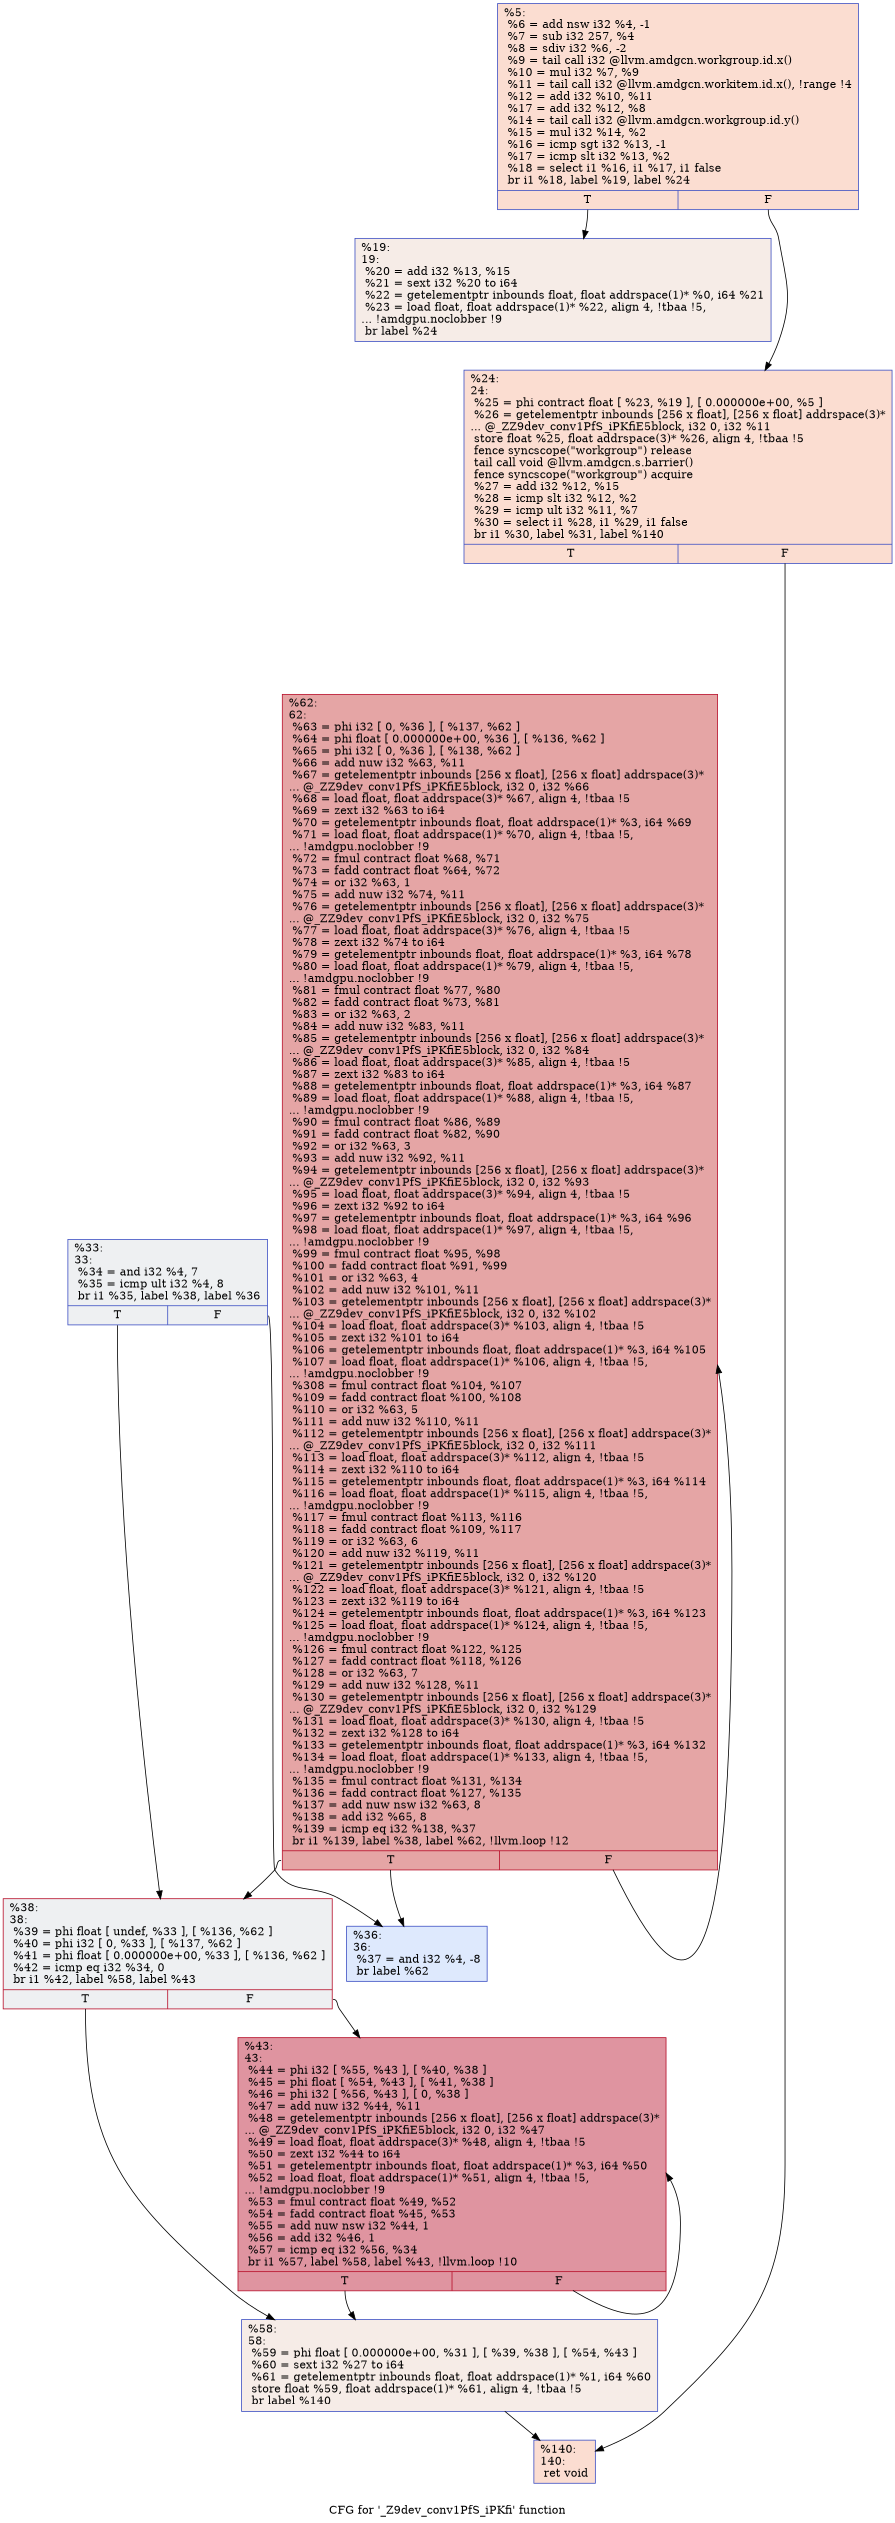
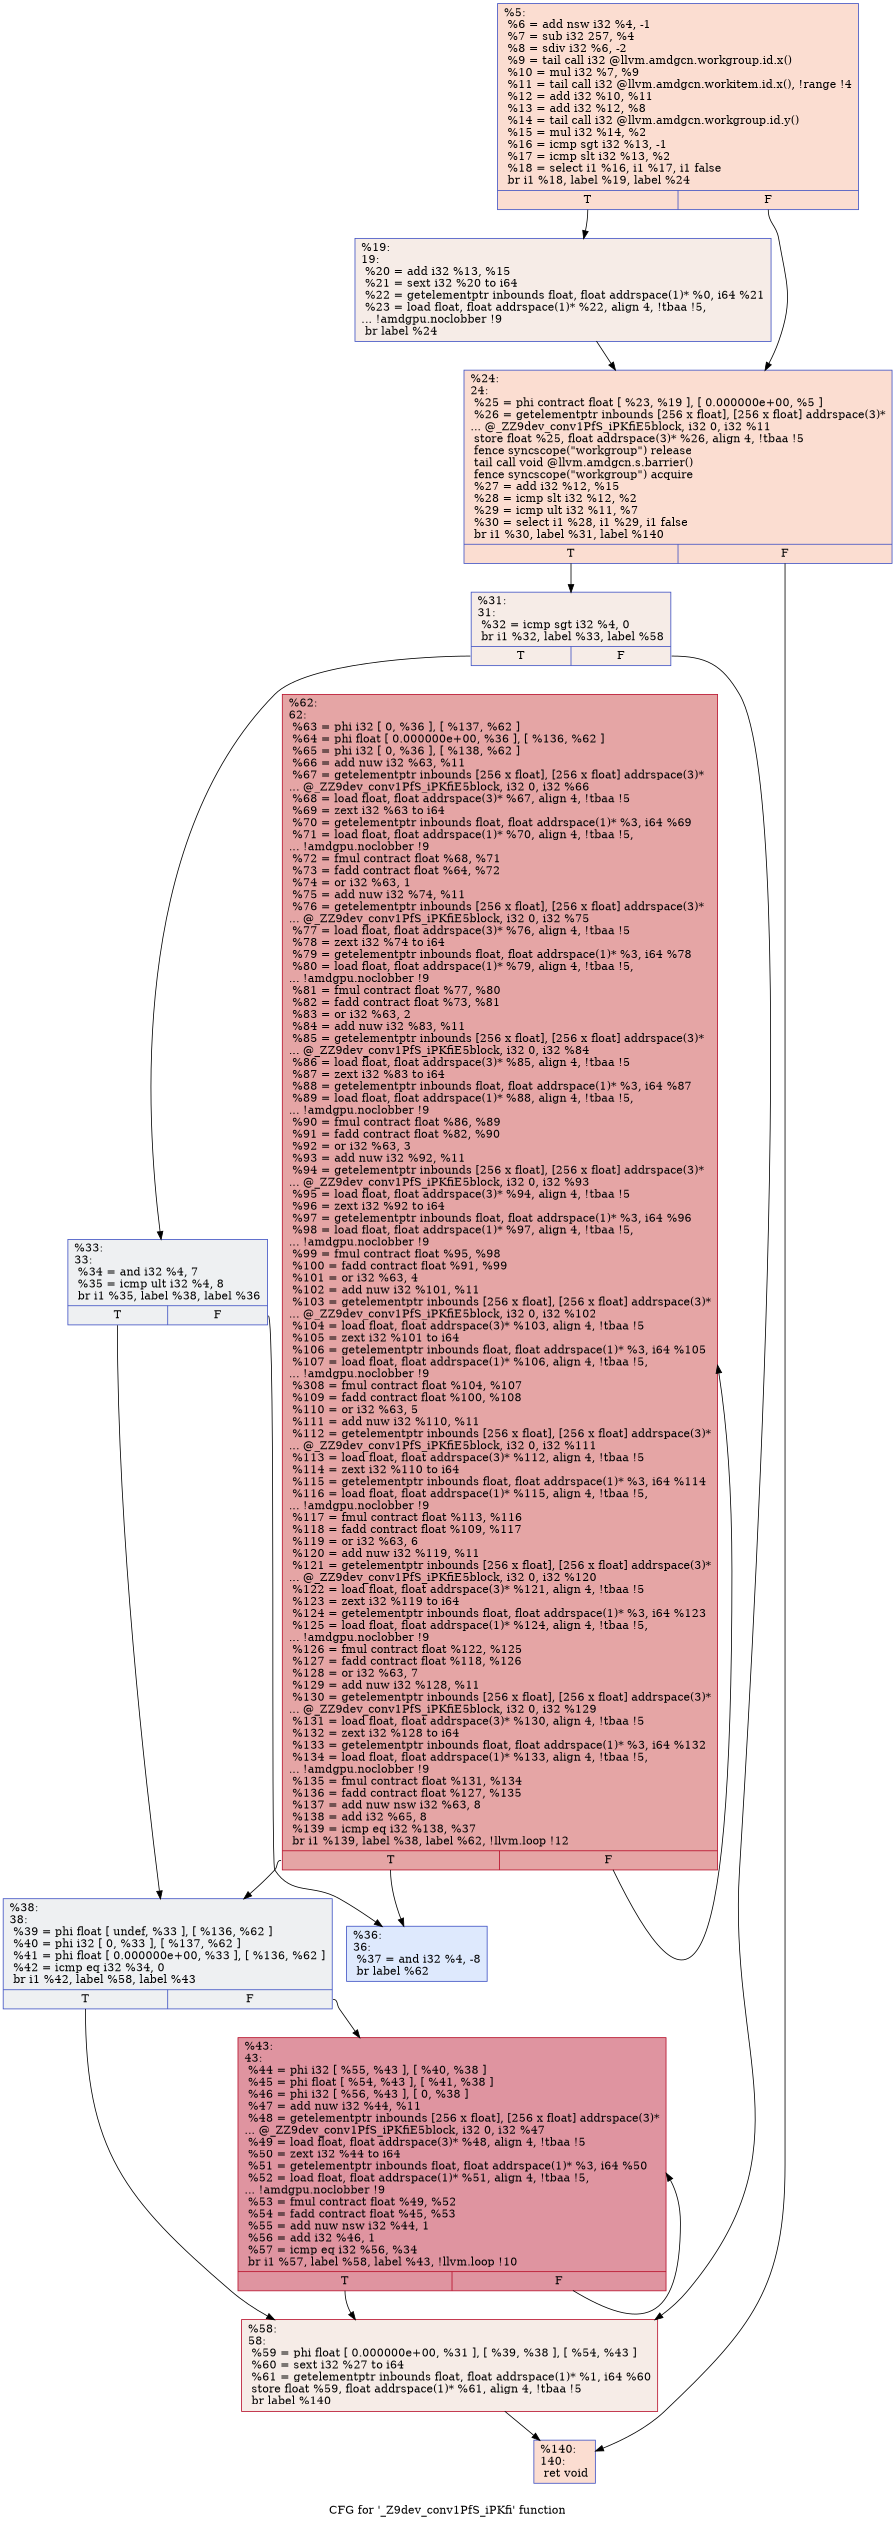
(575, 109) -> (575, 109)
none -> (604, 352)
none -> (571, 629)
(168, 1954) -> (168, 1954)
(450, 2365) -> (450, 2365)
